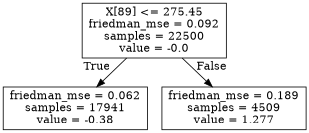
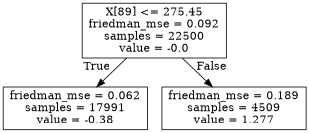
(75, 108) -> (75, 108)
